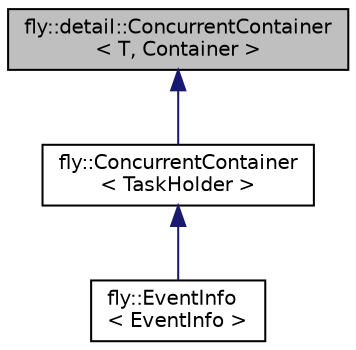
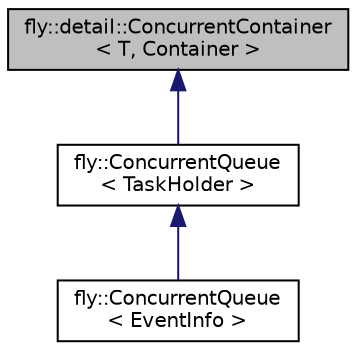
(178, 175) -> (178, 175)
(178, 311) -> (178, 311)
